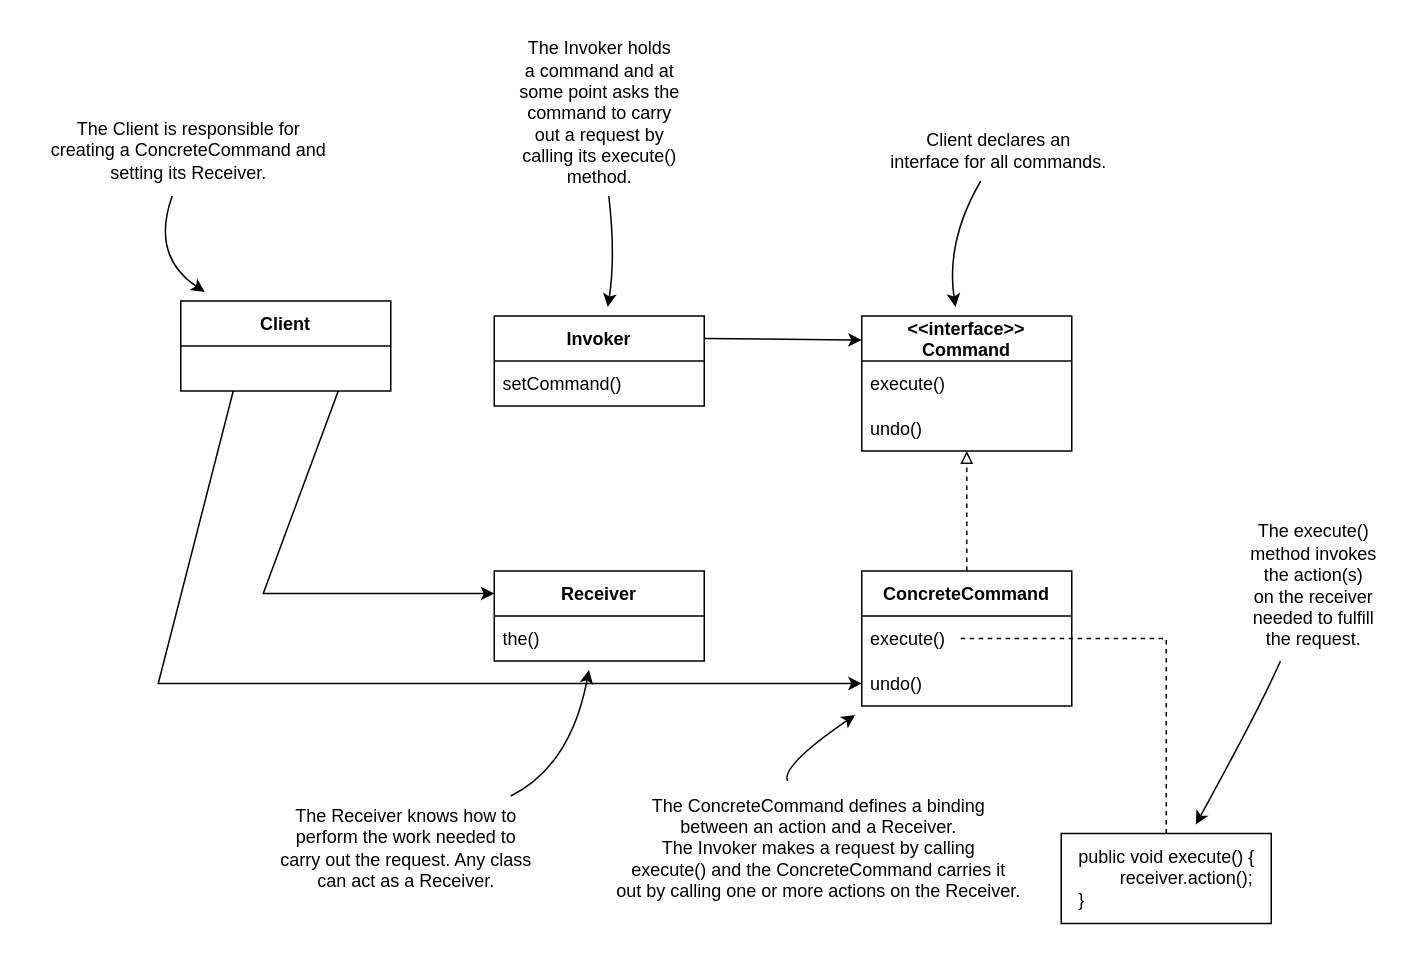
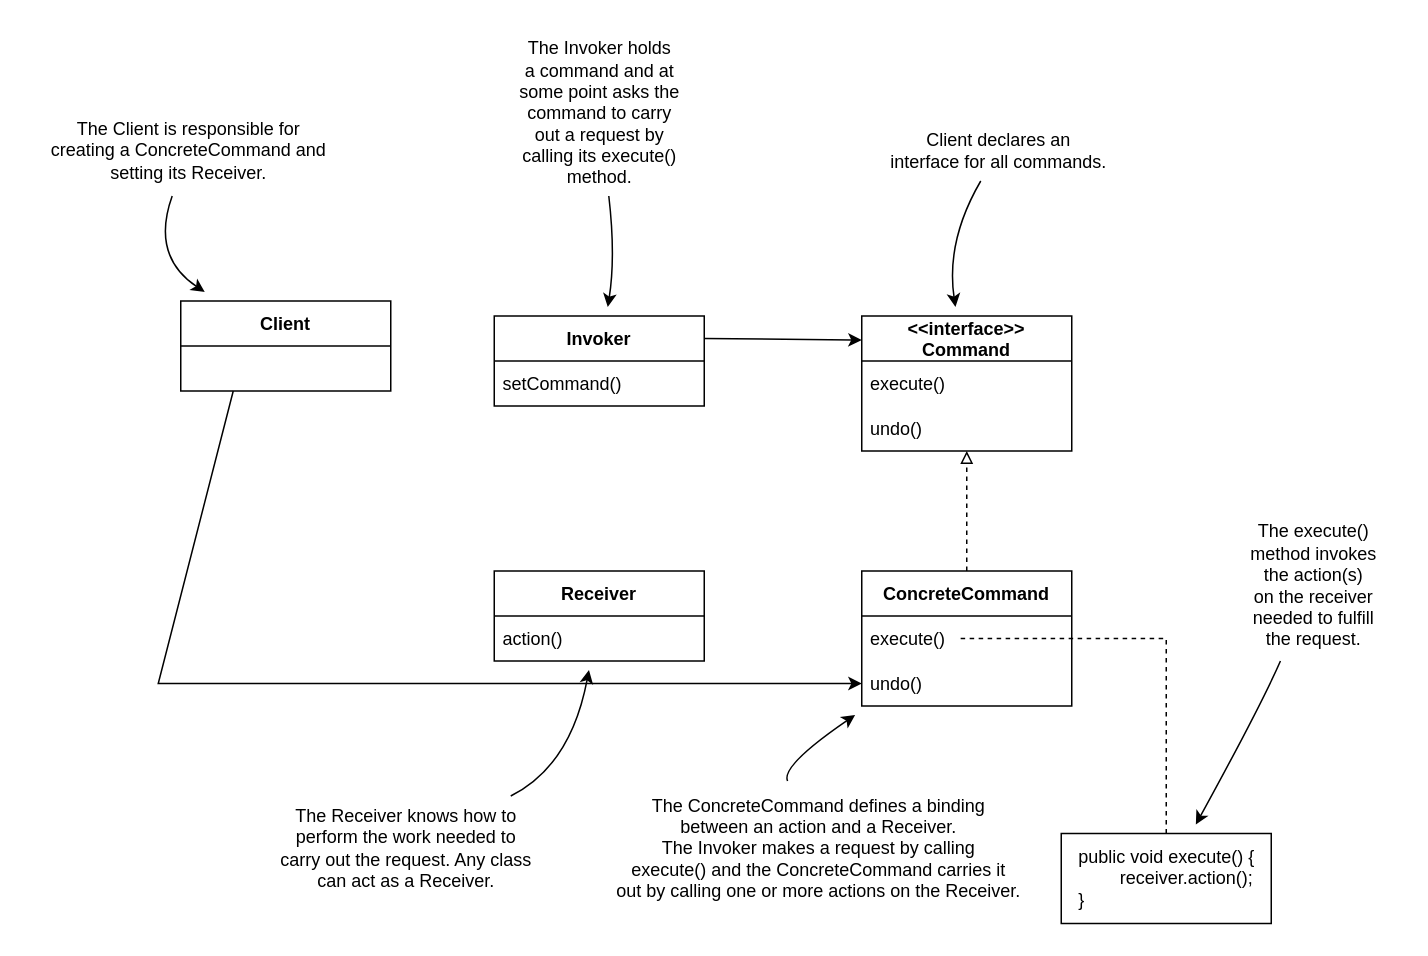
(267, 593) -> none
(528, 639) -> (540, 639)
